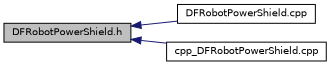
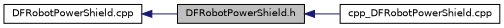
(159, 23) -> (165, 14)
